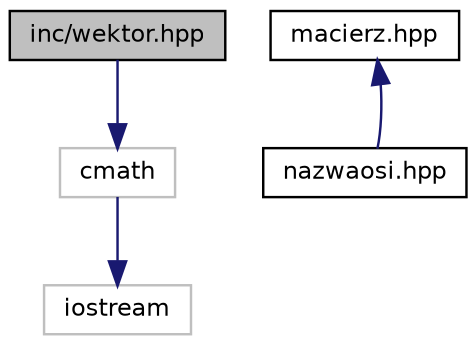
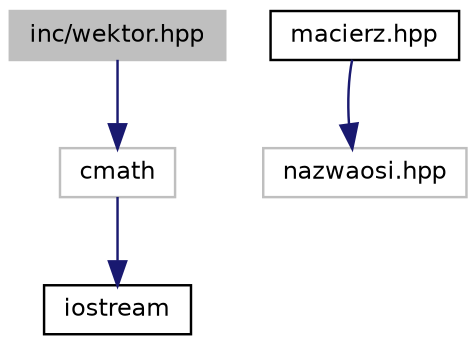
(118, 36) -> (118, 36)
(381, 117) -> (349, 92)
(365, 173) -> (365, 173)
(118, 310) -> (118, 310)
